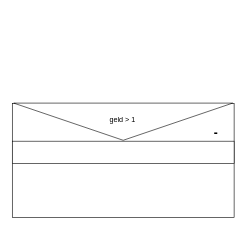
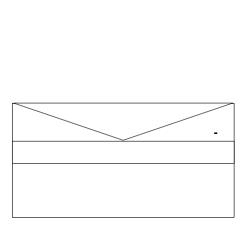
(123, 117) -> none
